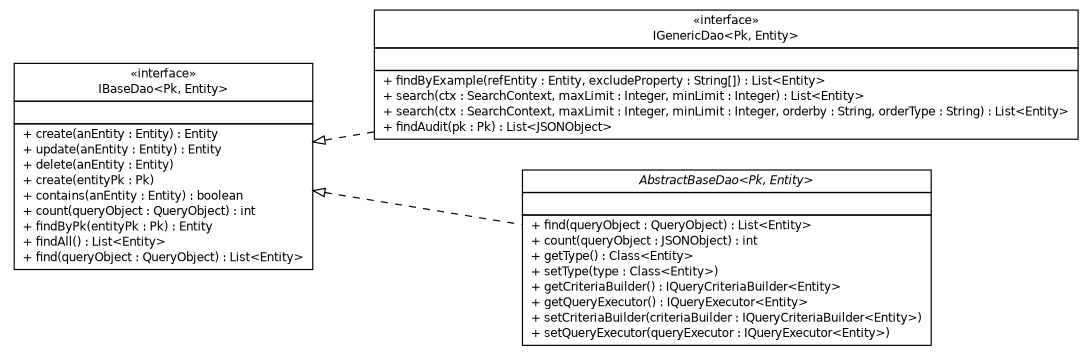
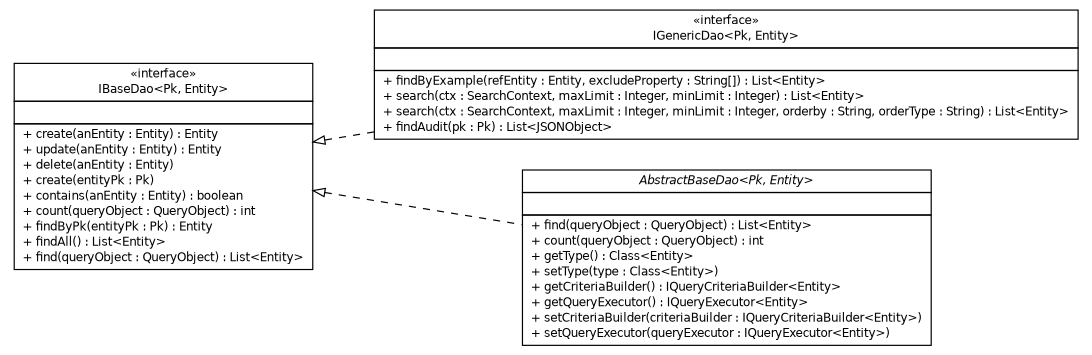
(644, 241) -> (647, 241)
